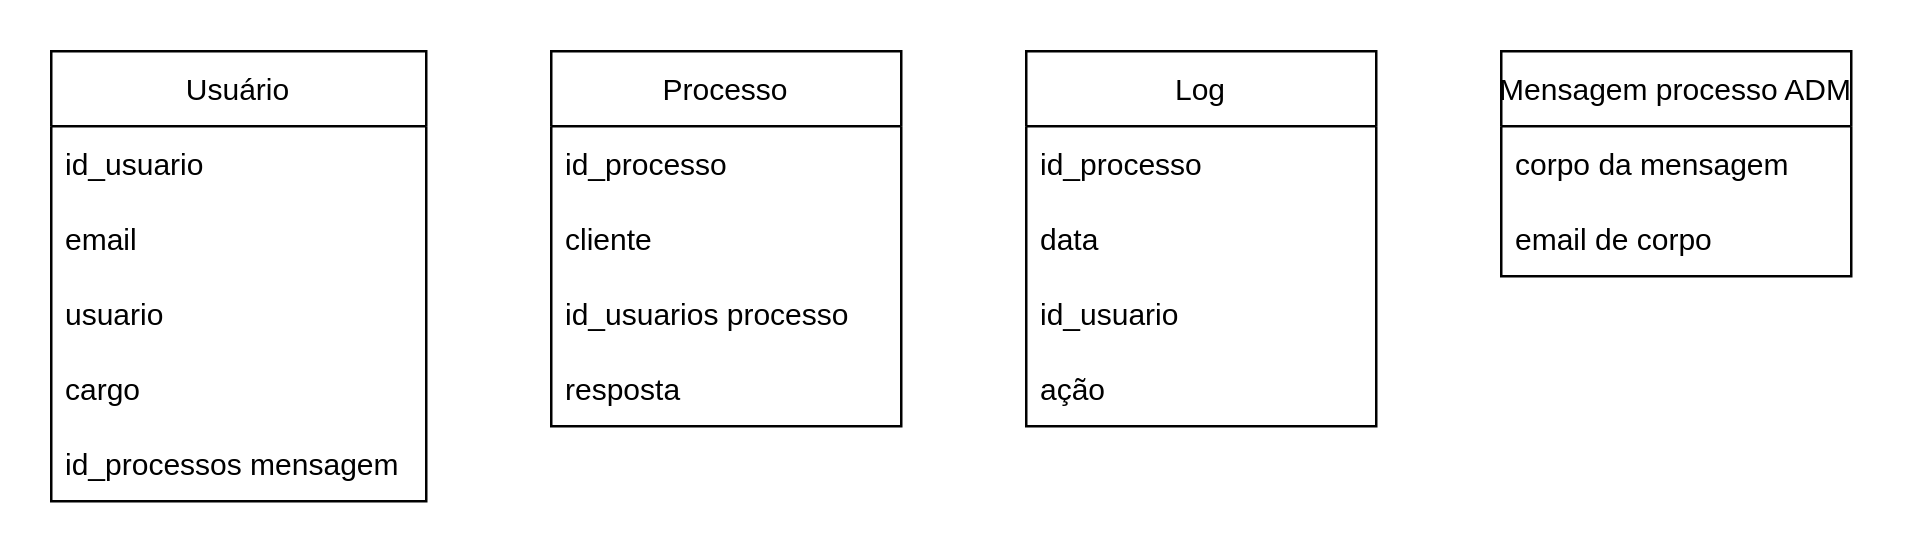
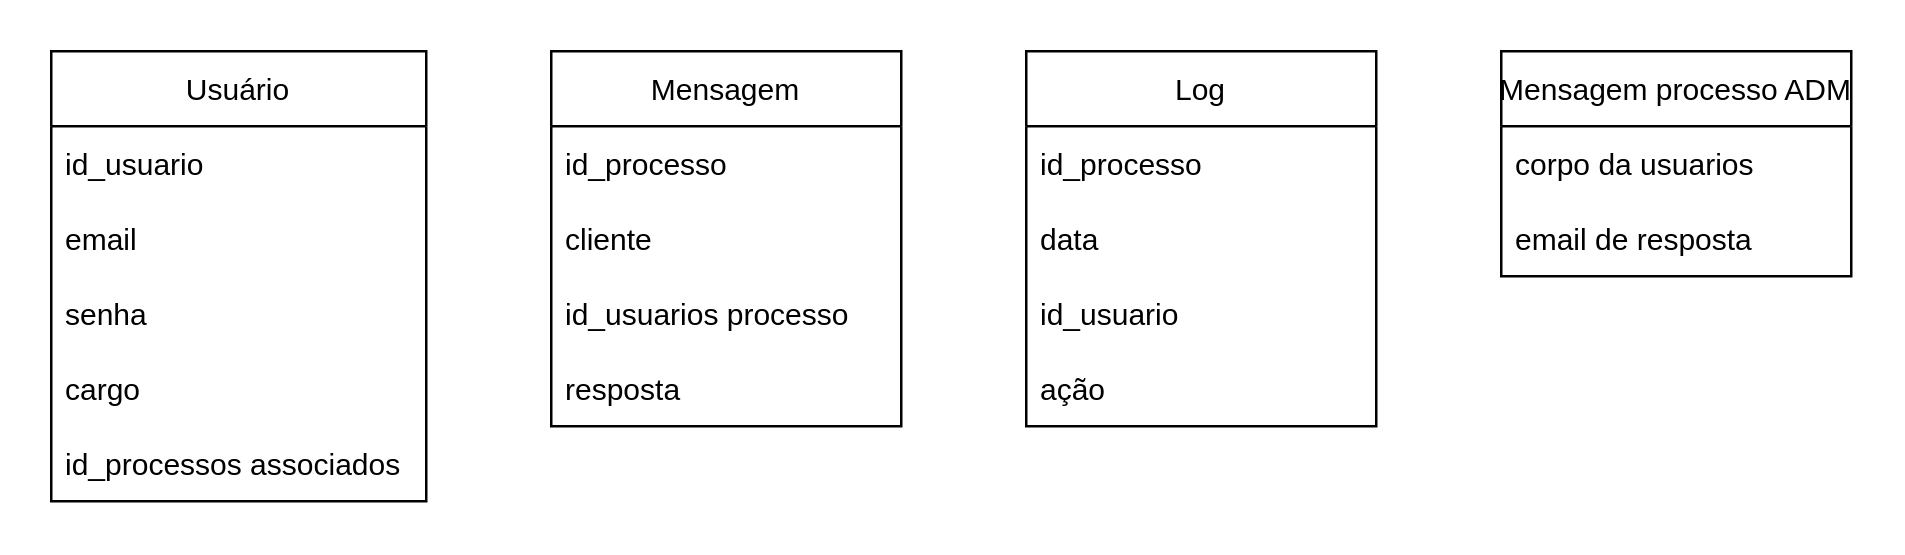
(725, 90) -> (725, 90)
(1650, 165) -> (1646, 165)
(1617, 240) -> (1642, 240)
(120, 315) -> (107, 315)
(234, 465) -> (247, 465)
